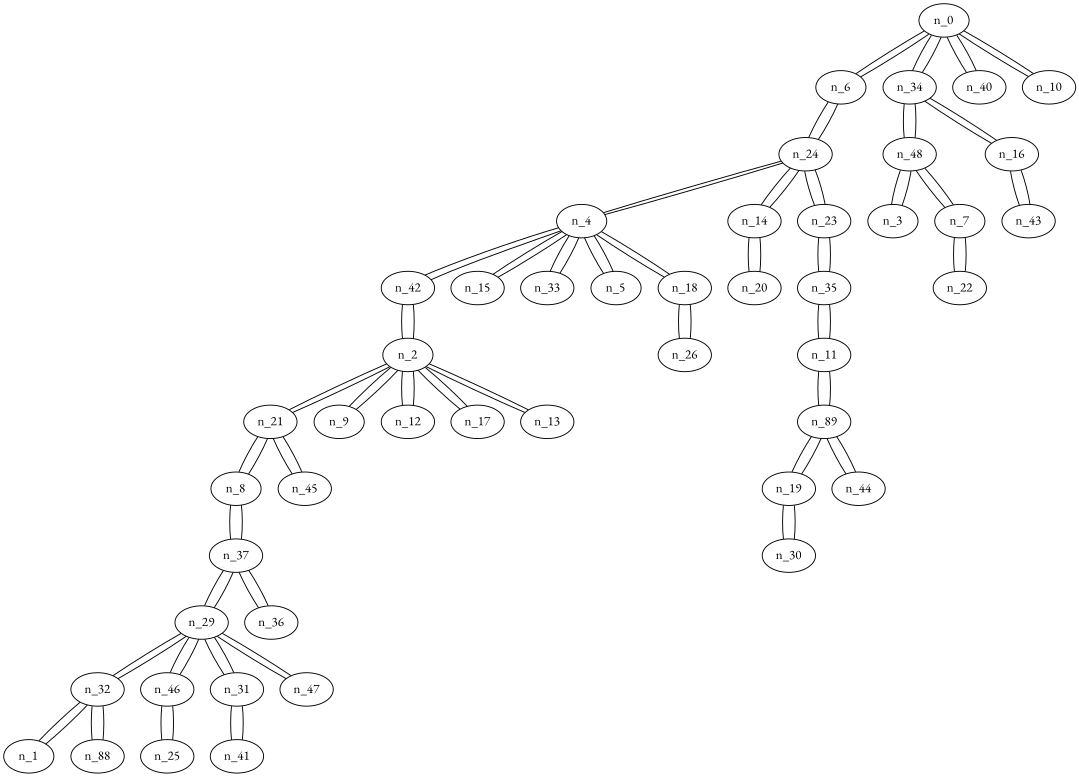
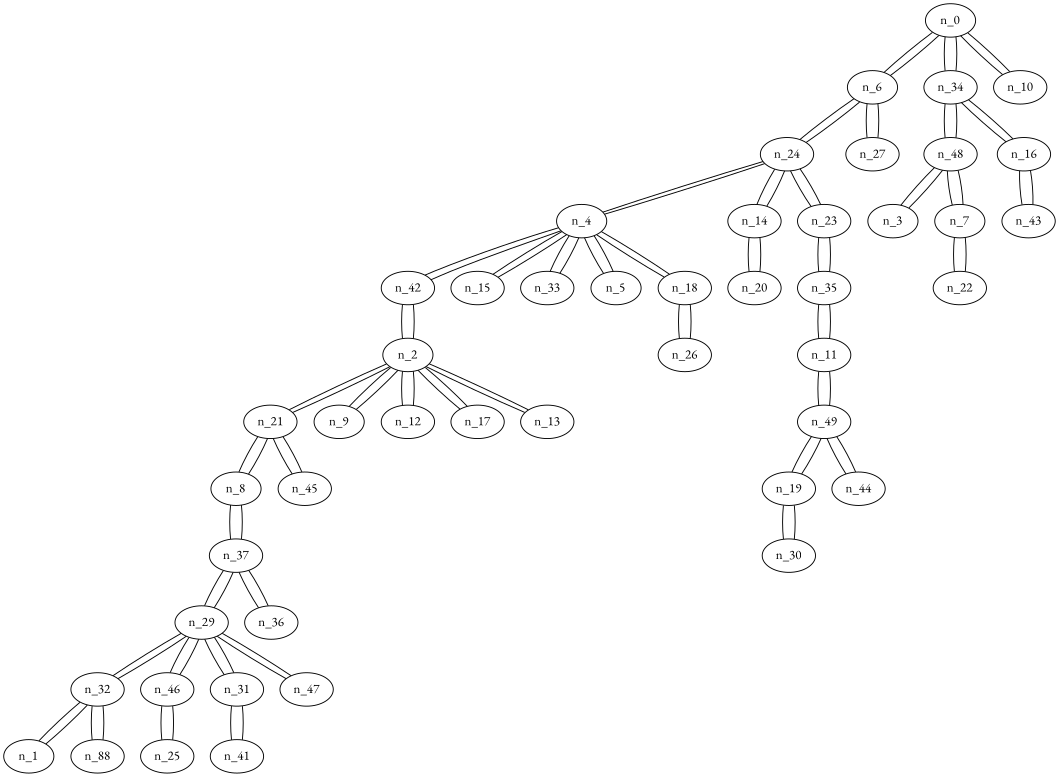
(979, 87) -> none
none -> (872, 154)
(824, 422) -> (824, 422)
